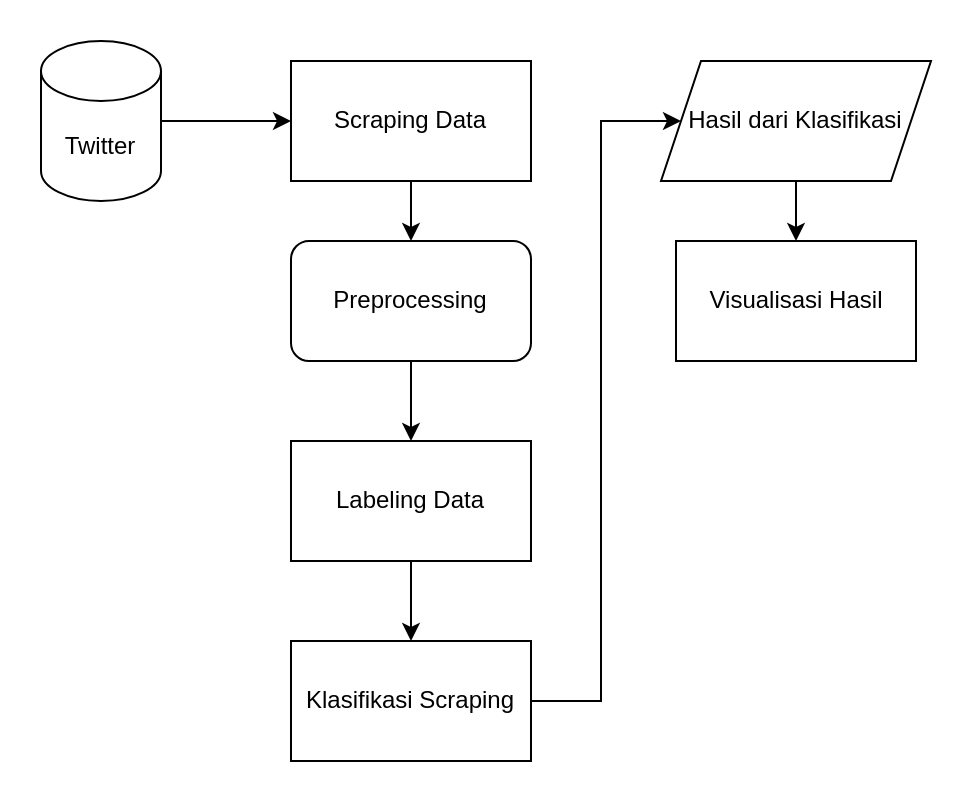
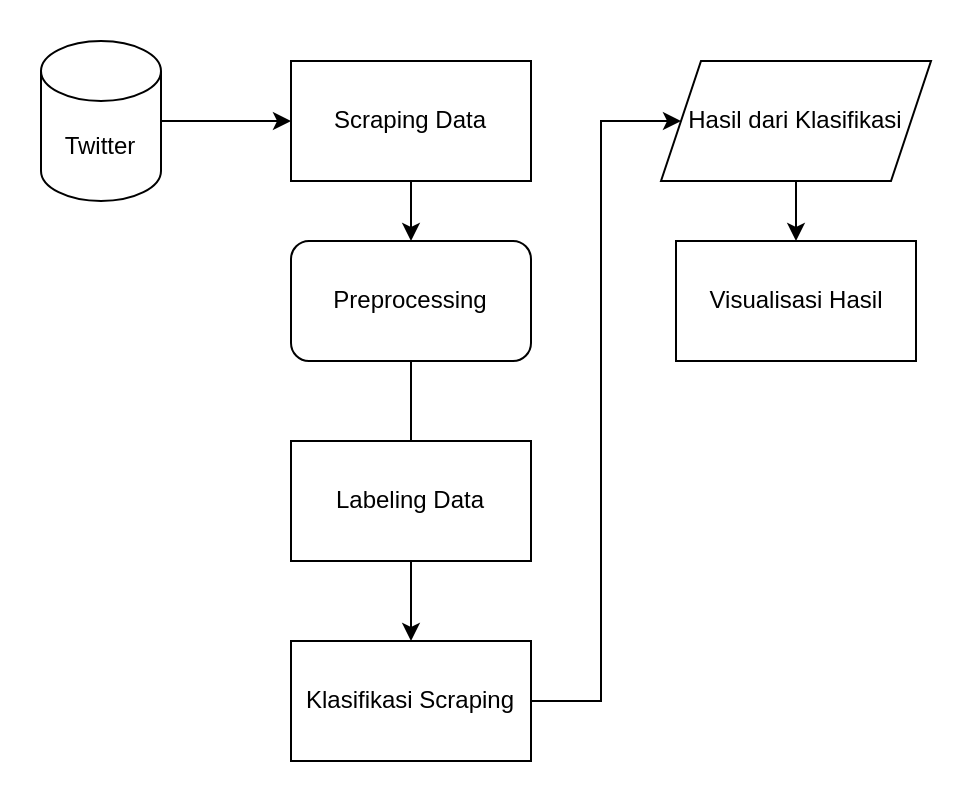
(411, 426) -> (411, 431)
